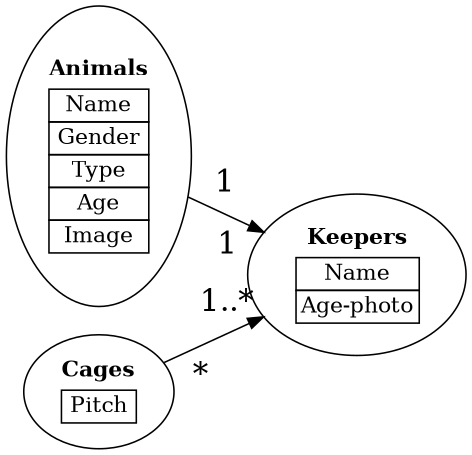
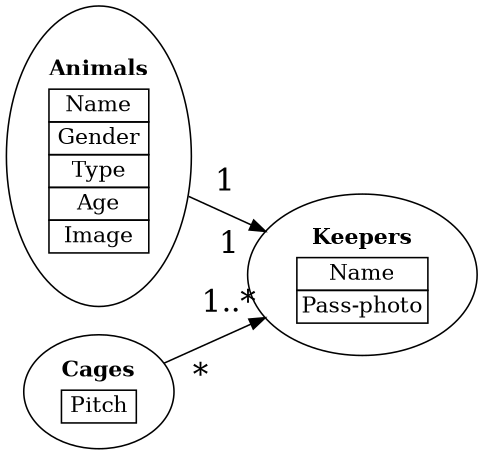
(358, 306) -> (362, 306)
